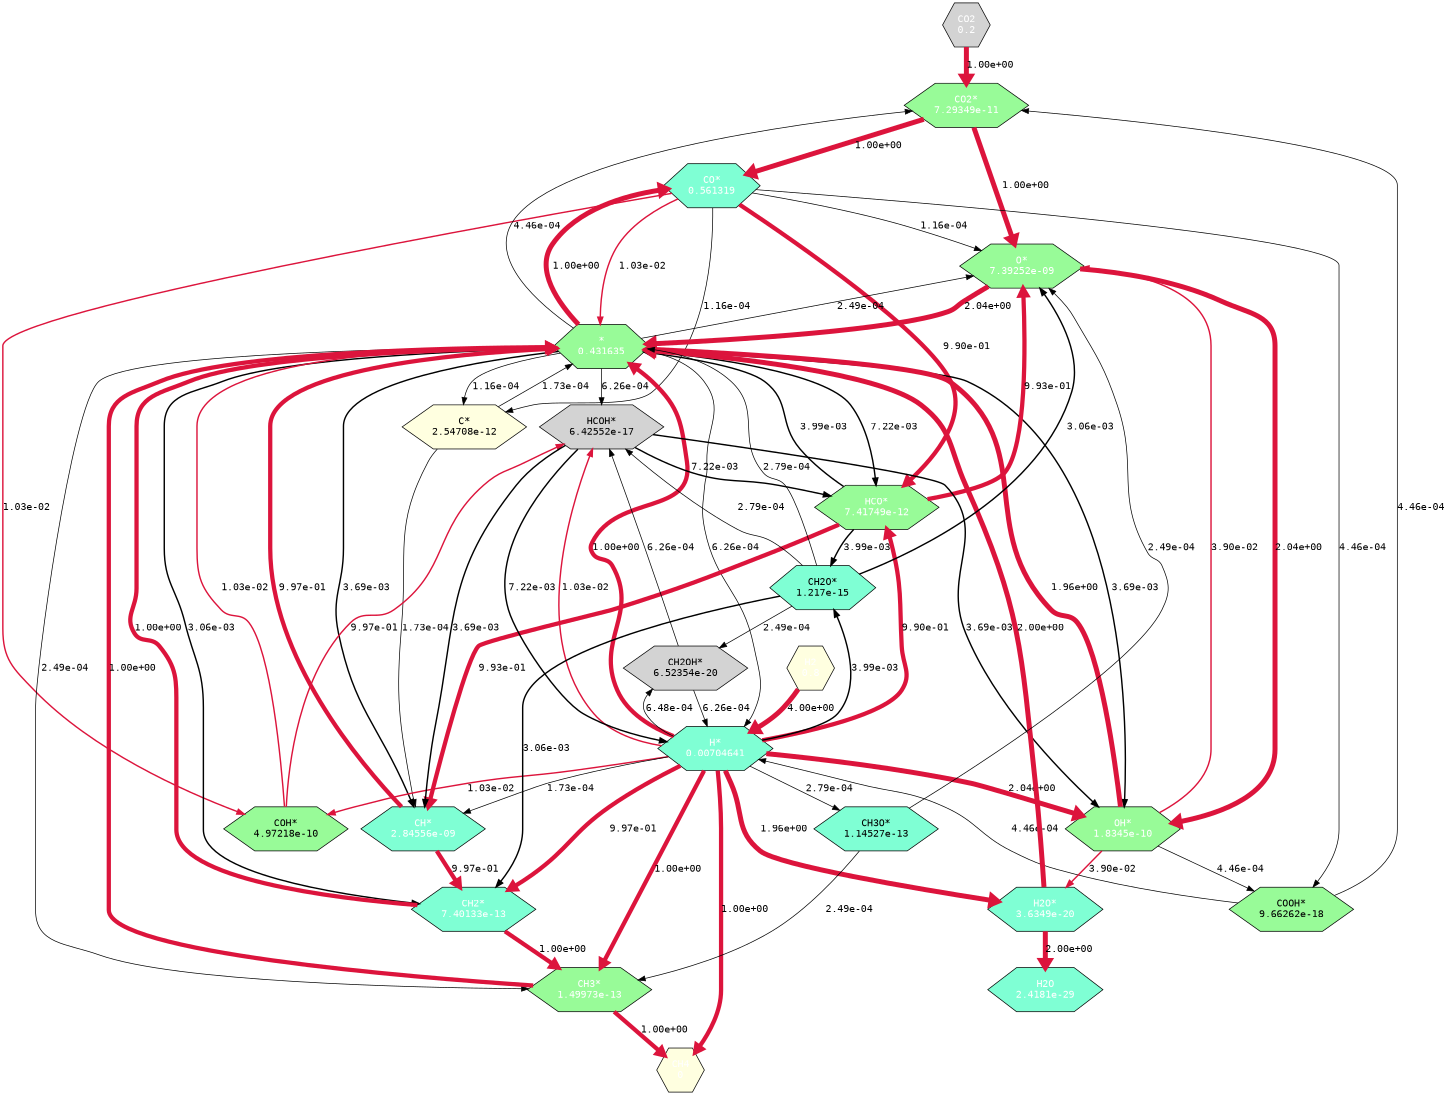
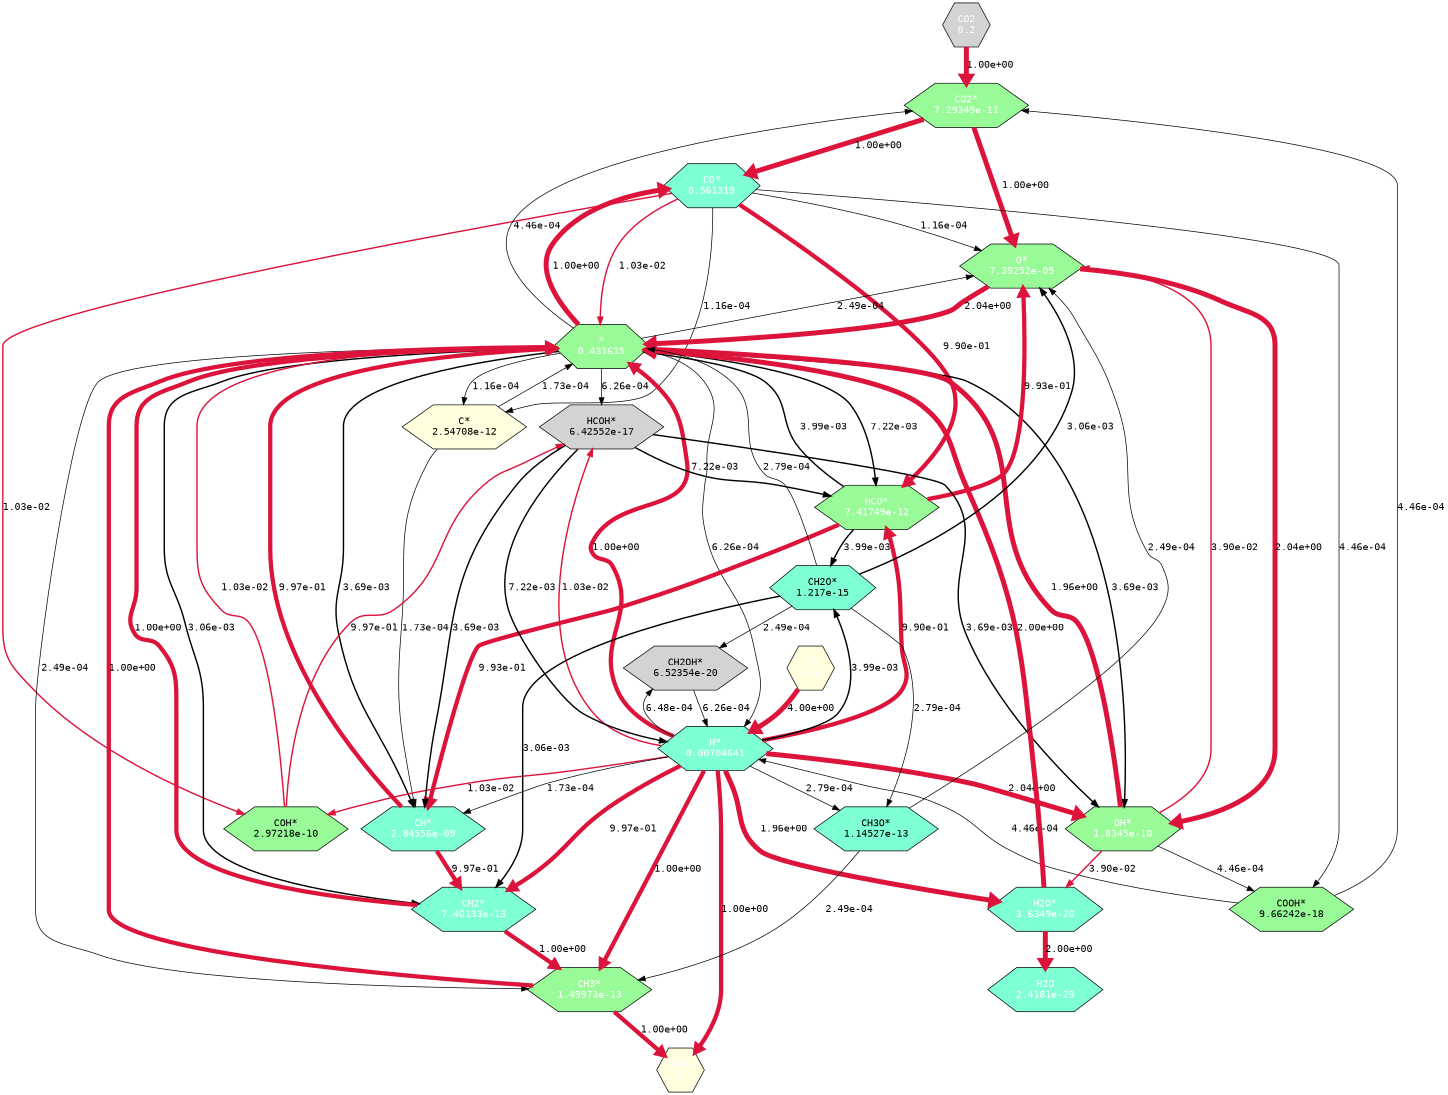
(714, 515) -> (913, 692)
(646, 551) -> none
(286, 829) -> (286, 829)
(1291, 909) -> (1291, 909)
